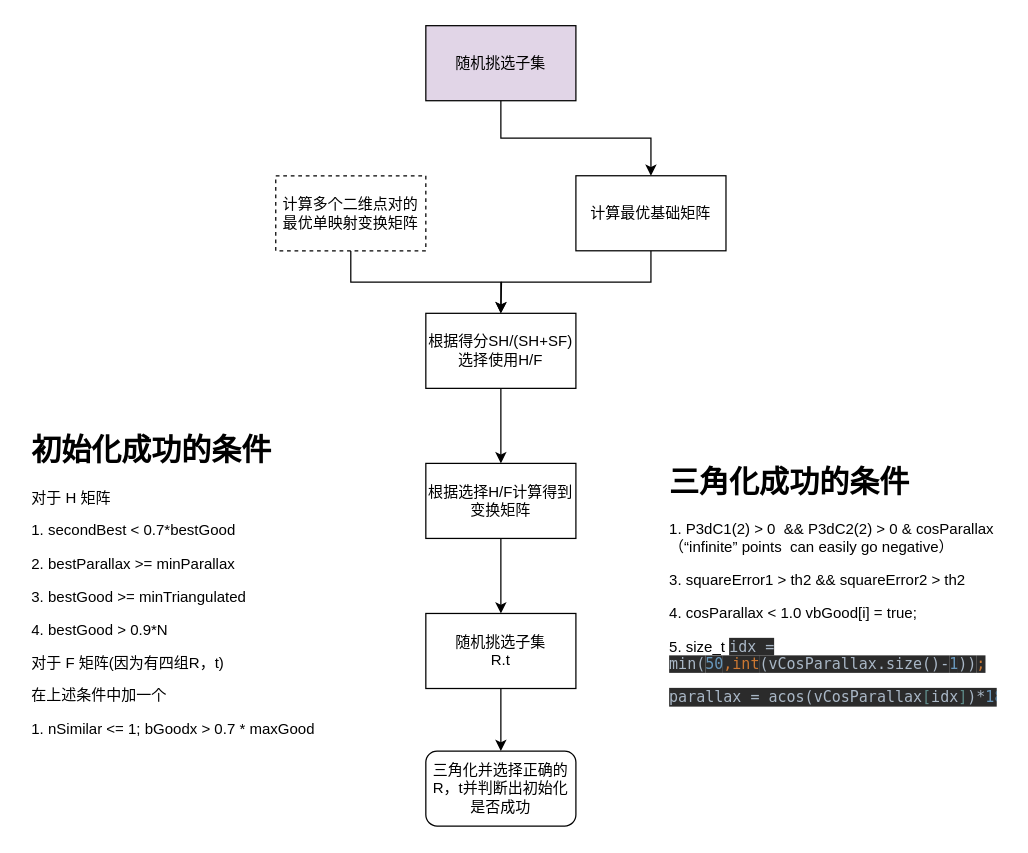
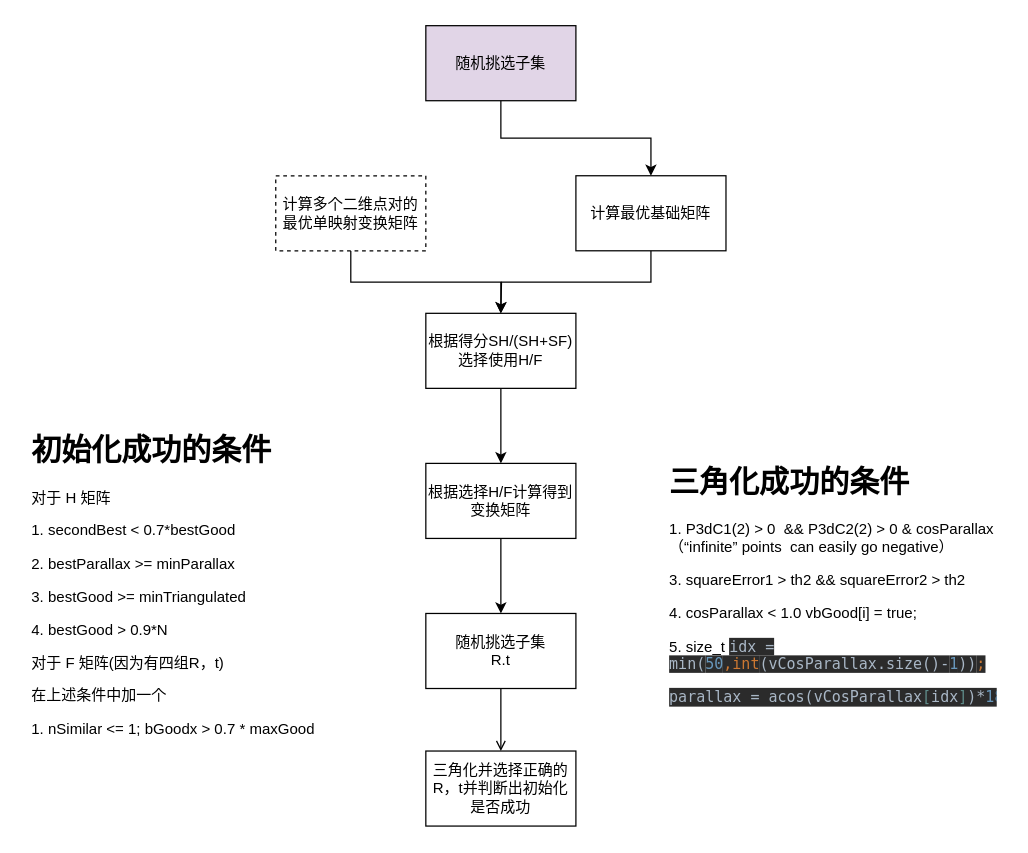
(501, 741) -> (501, 743)
(501, 788) -> (501, 788)
